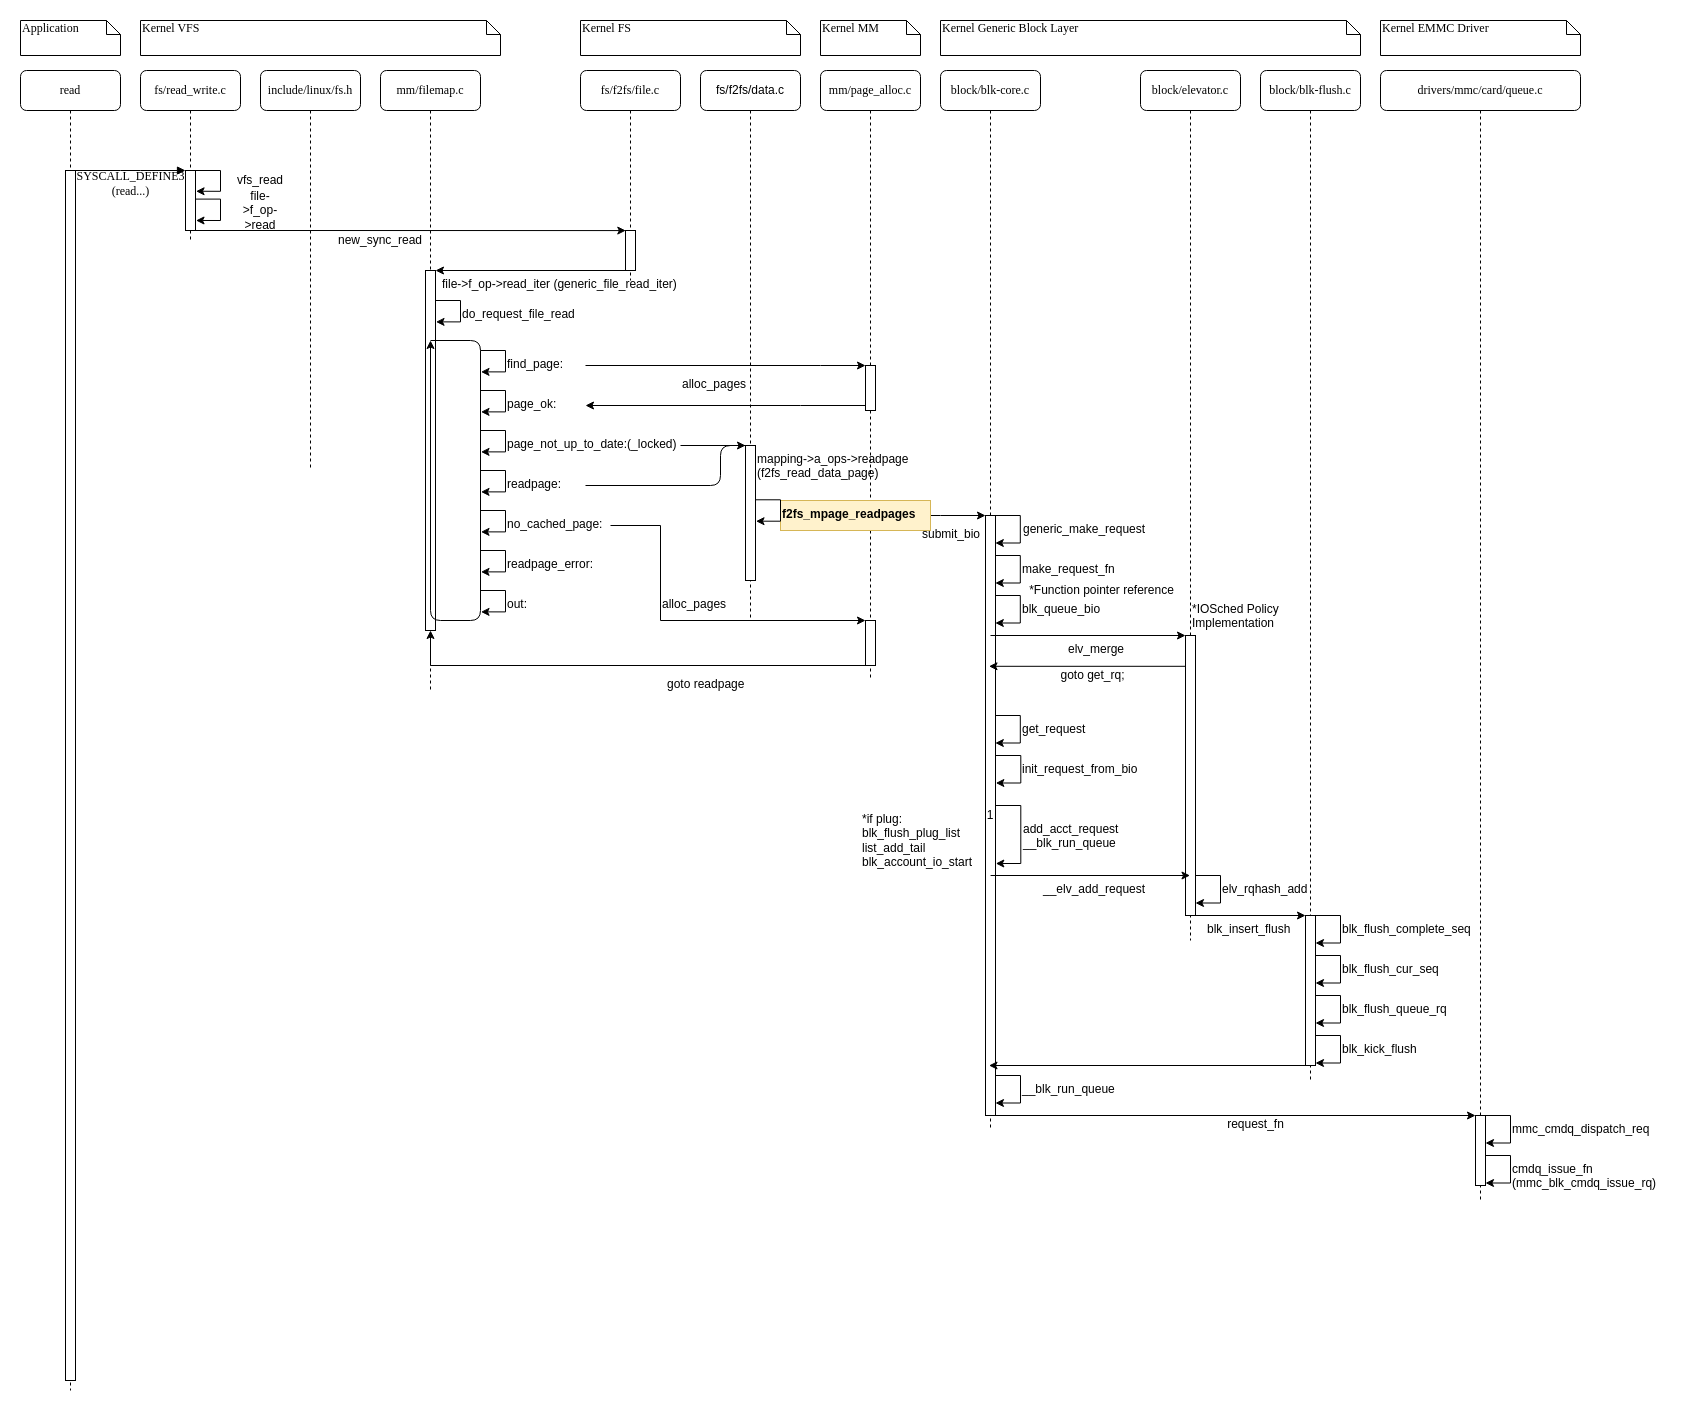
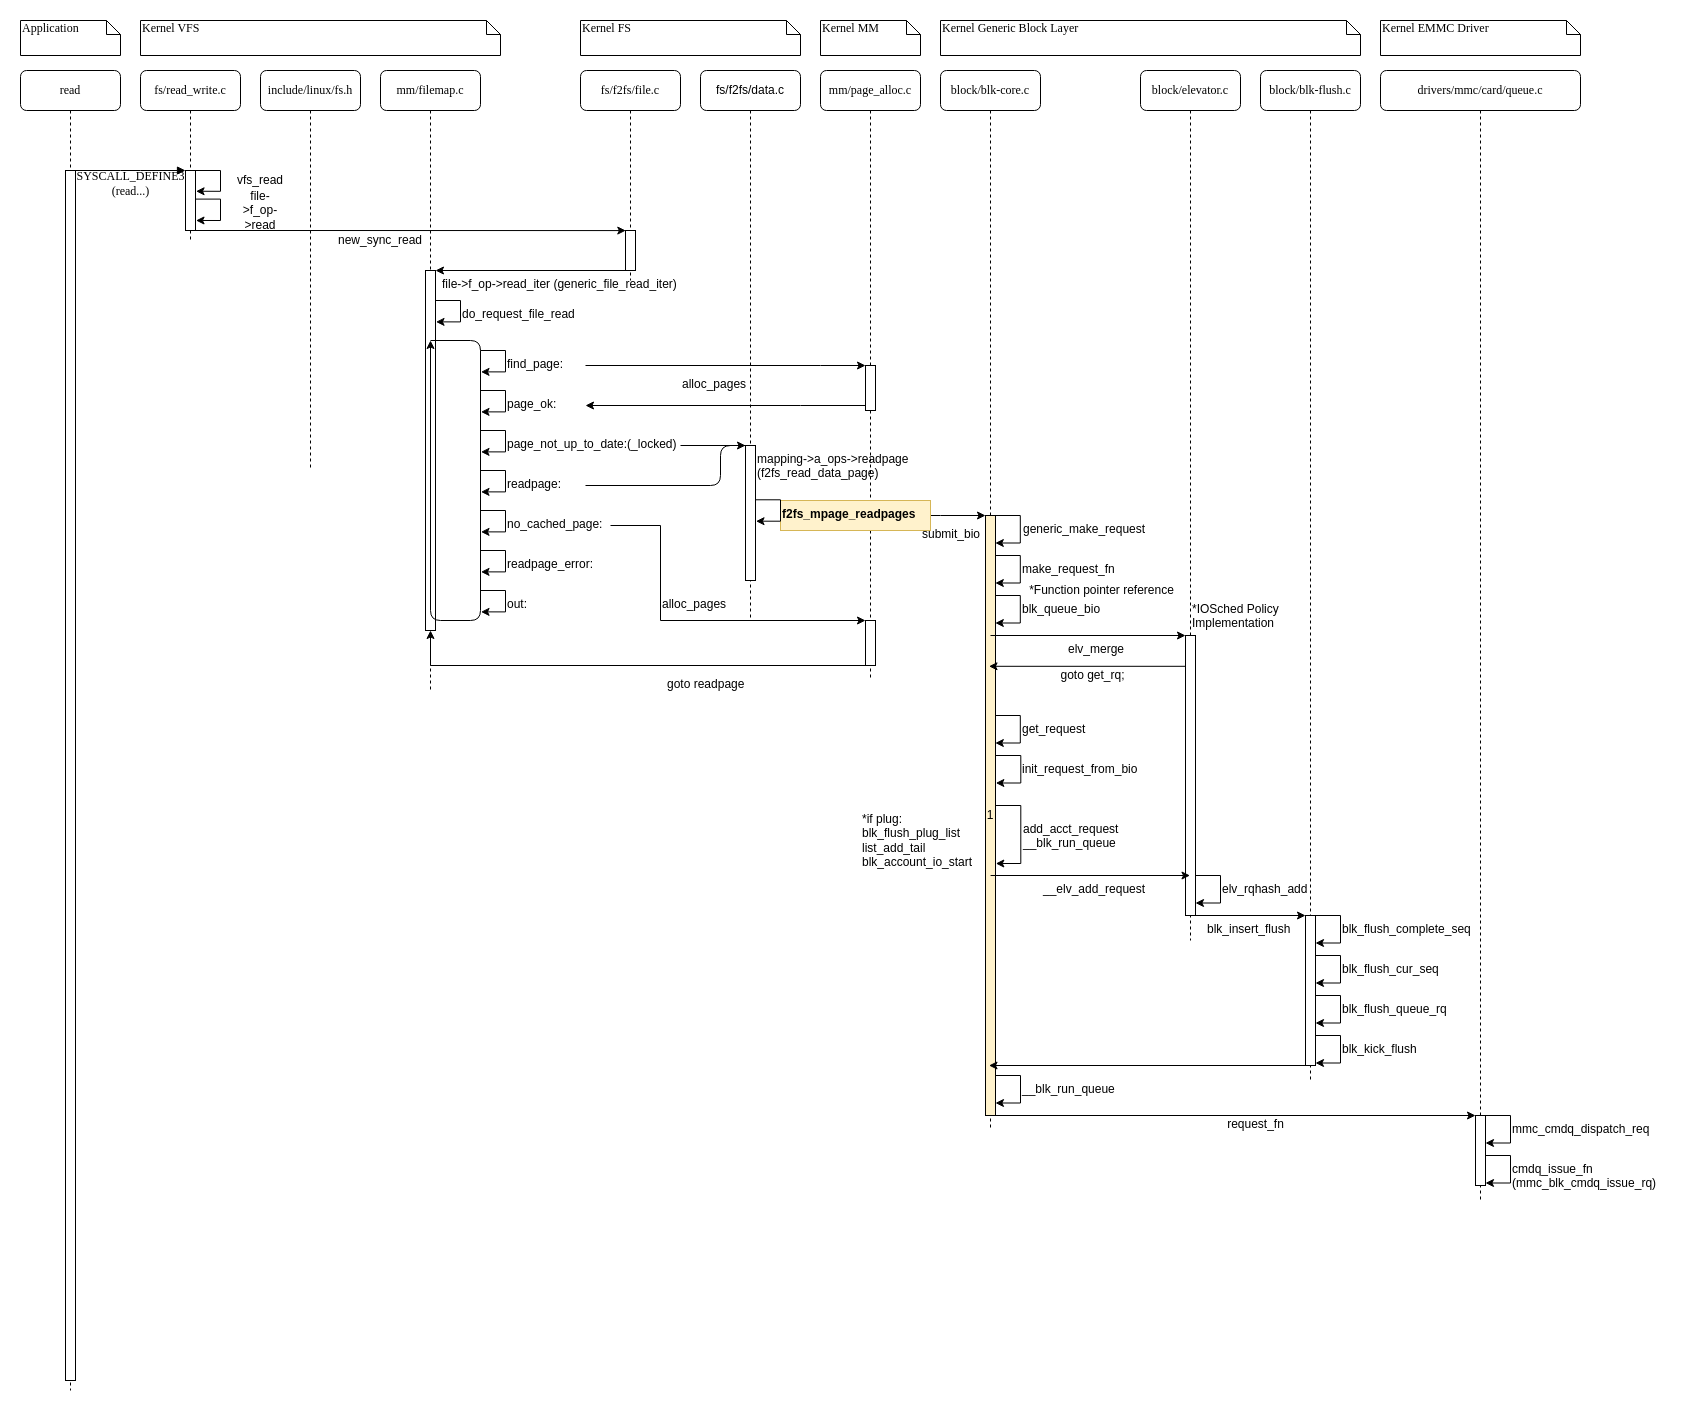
(991, 816) -> (991, 816)
